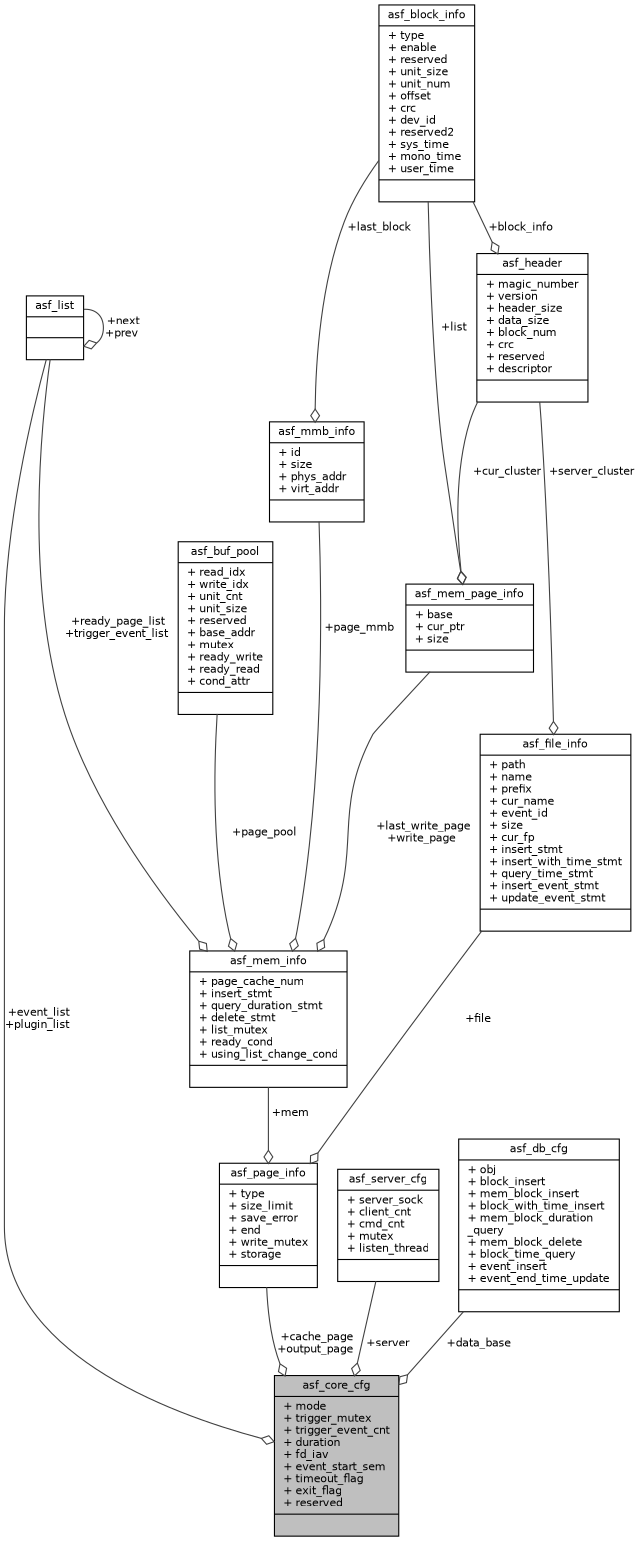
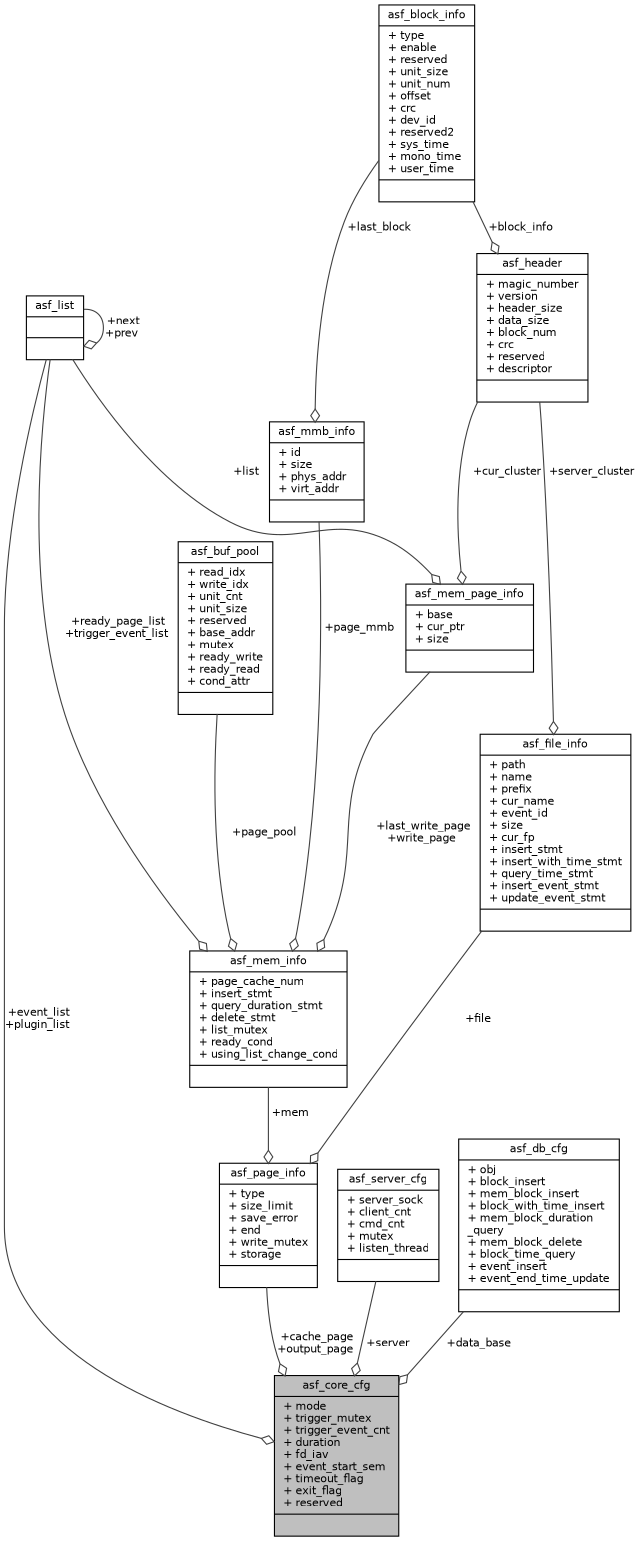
(437, 387) -> (225, 519)
